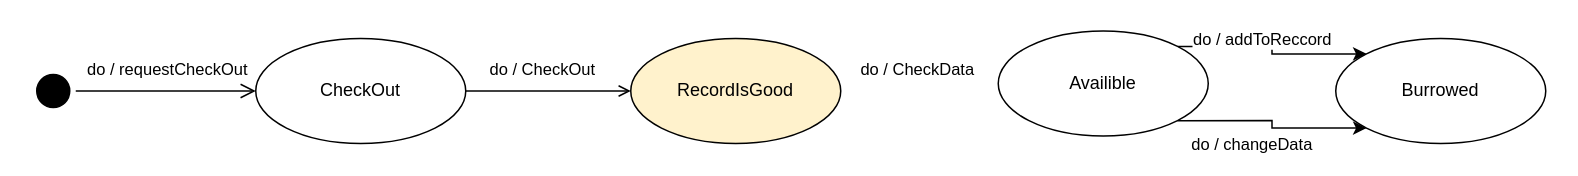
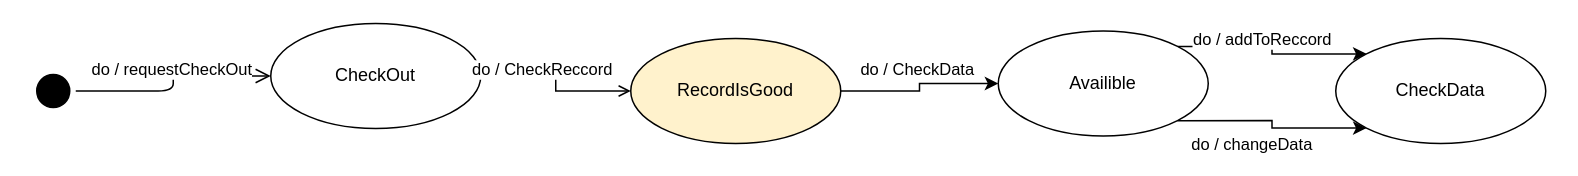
(543, 70) -> (543, 70)
(361, 91) -> (376, 76)
none -> (918, 91)
(1441, 91) -> (1441, 91)
